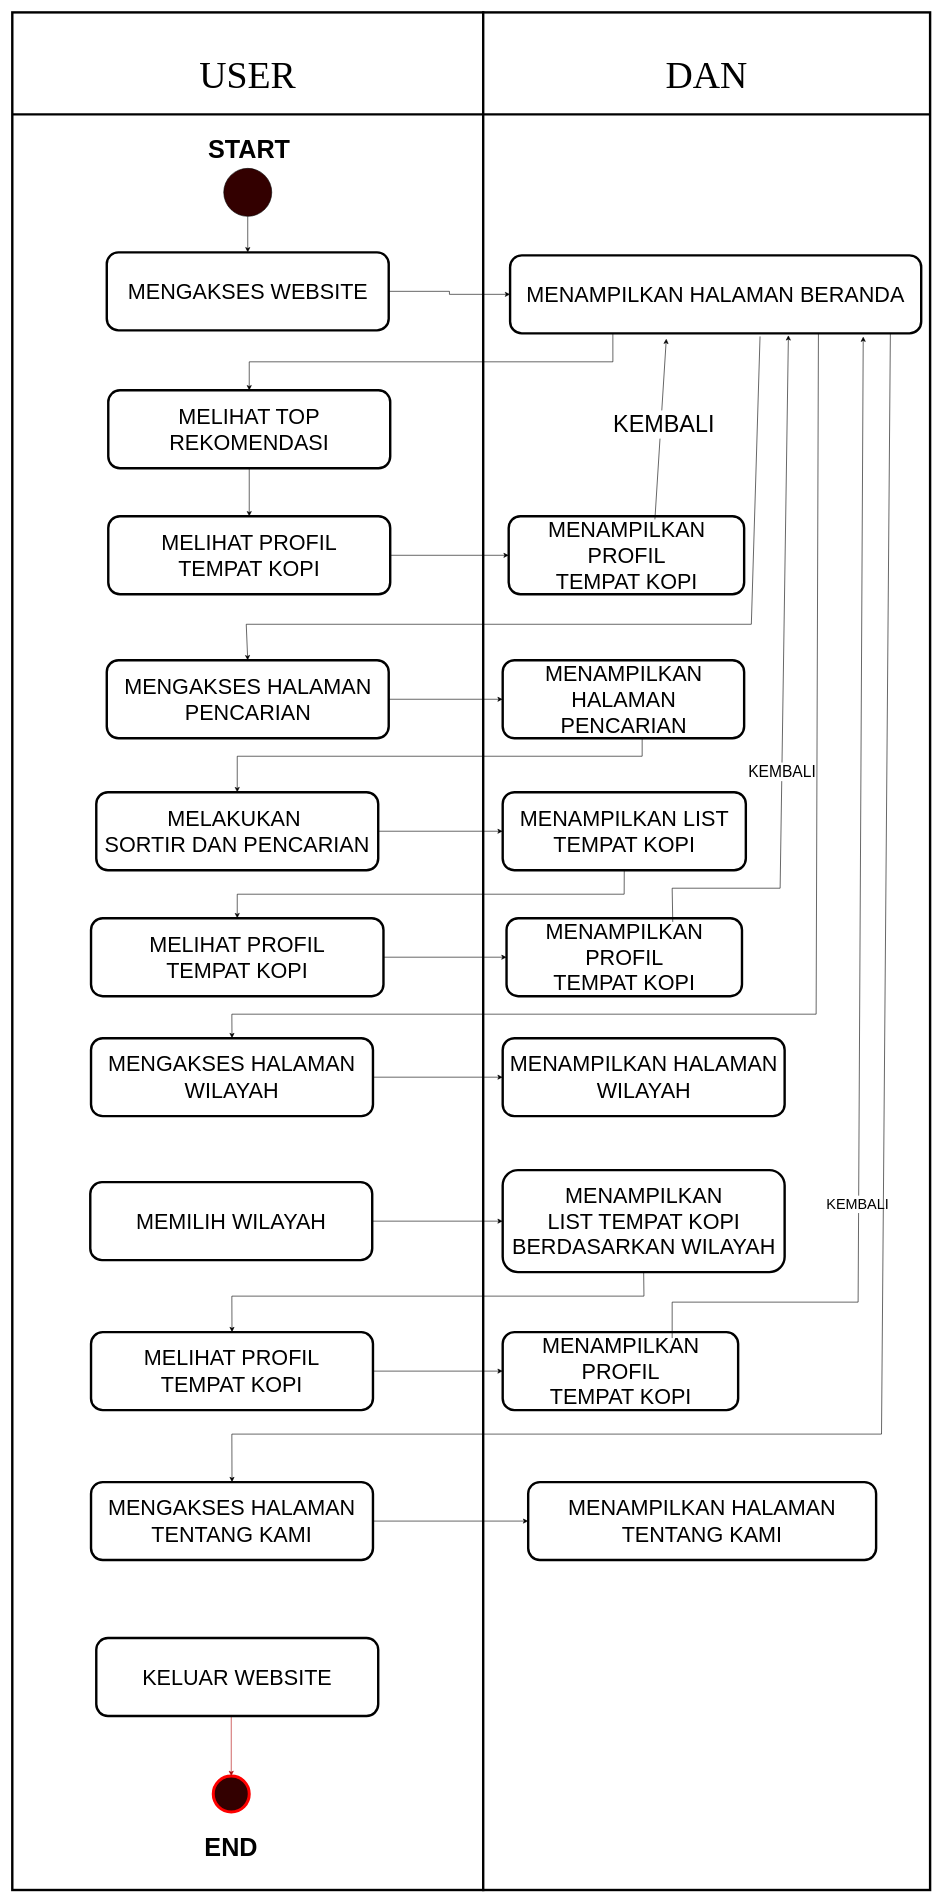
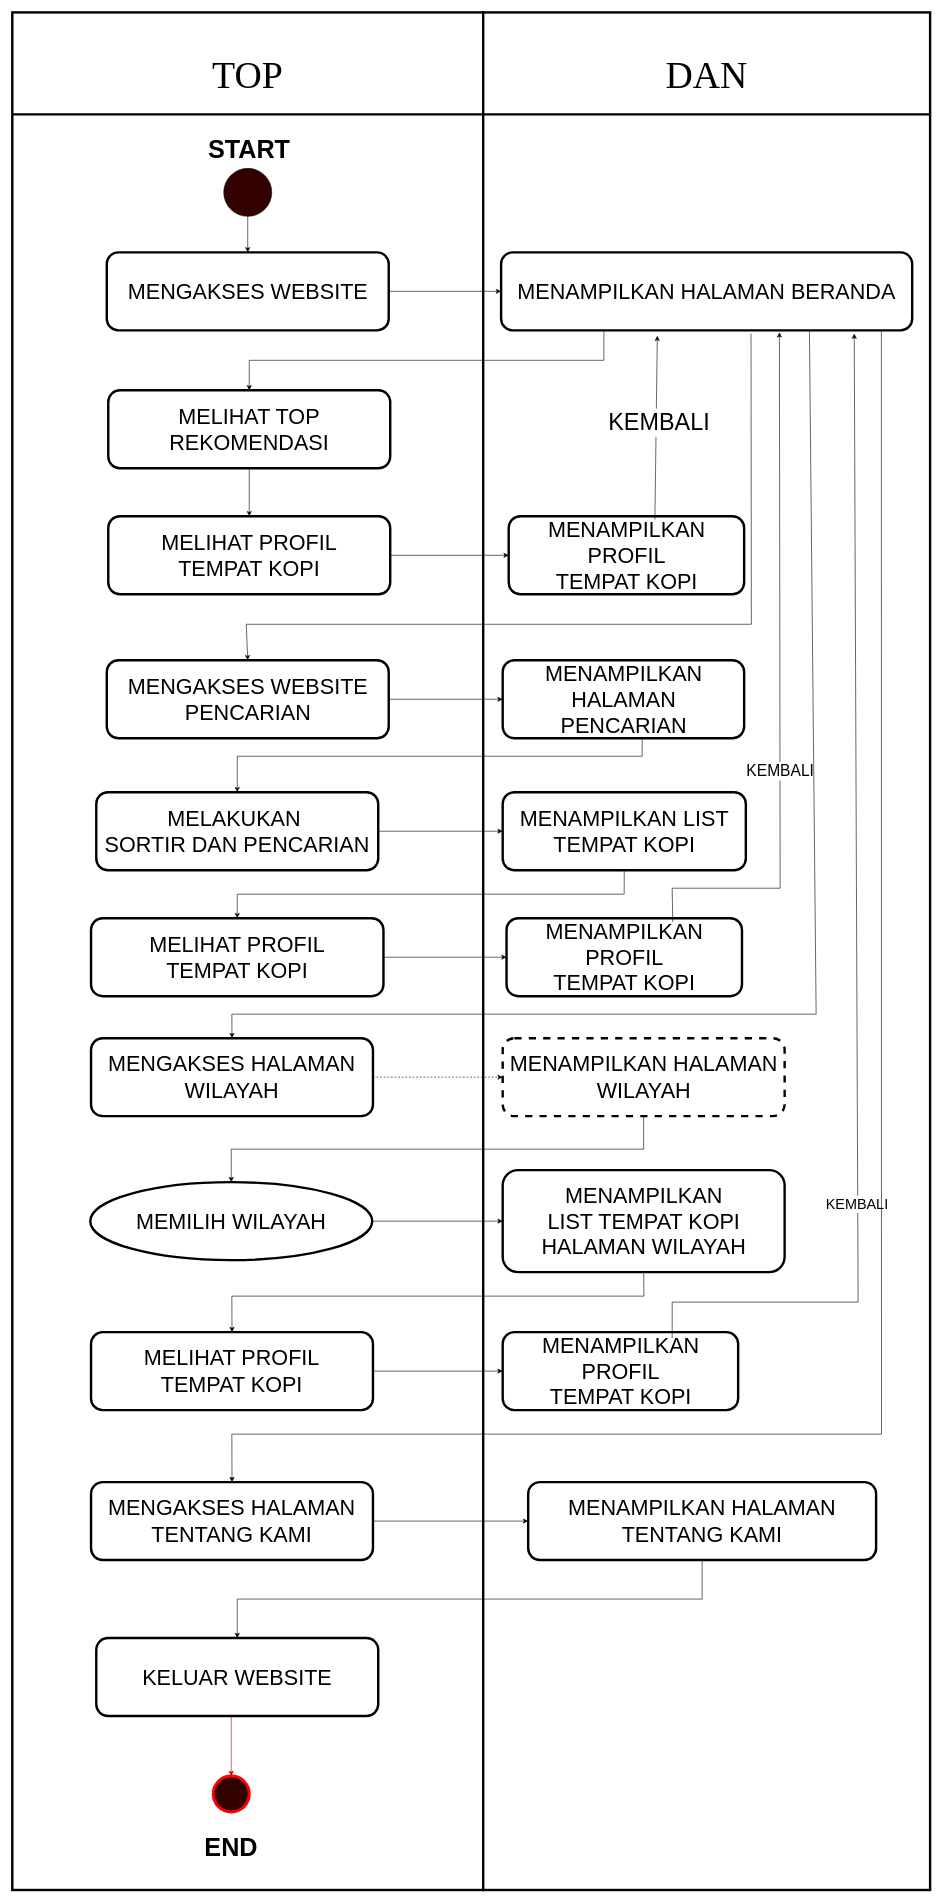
(248, 75) -> (248, 75)
(716, 294) -> (707, 291)
(248, 699) -> (248, 699)
(436, 1077) -> (436, 1077)
(644, 1077) -> (644, 1077)
none -> (644, 1134)
(231, 1221) -> (231, 1221)
(644, 1221) -> (644, 1221)
none -> (237, 1599)
